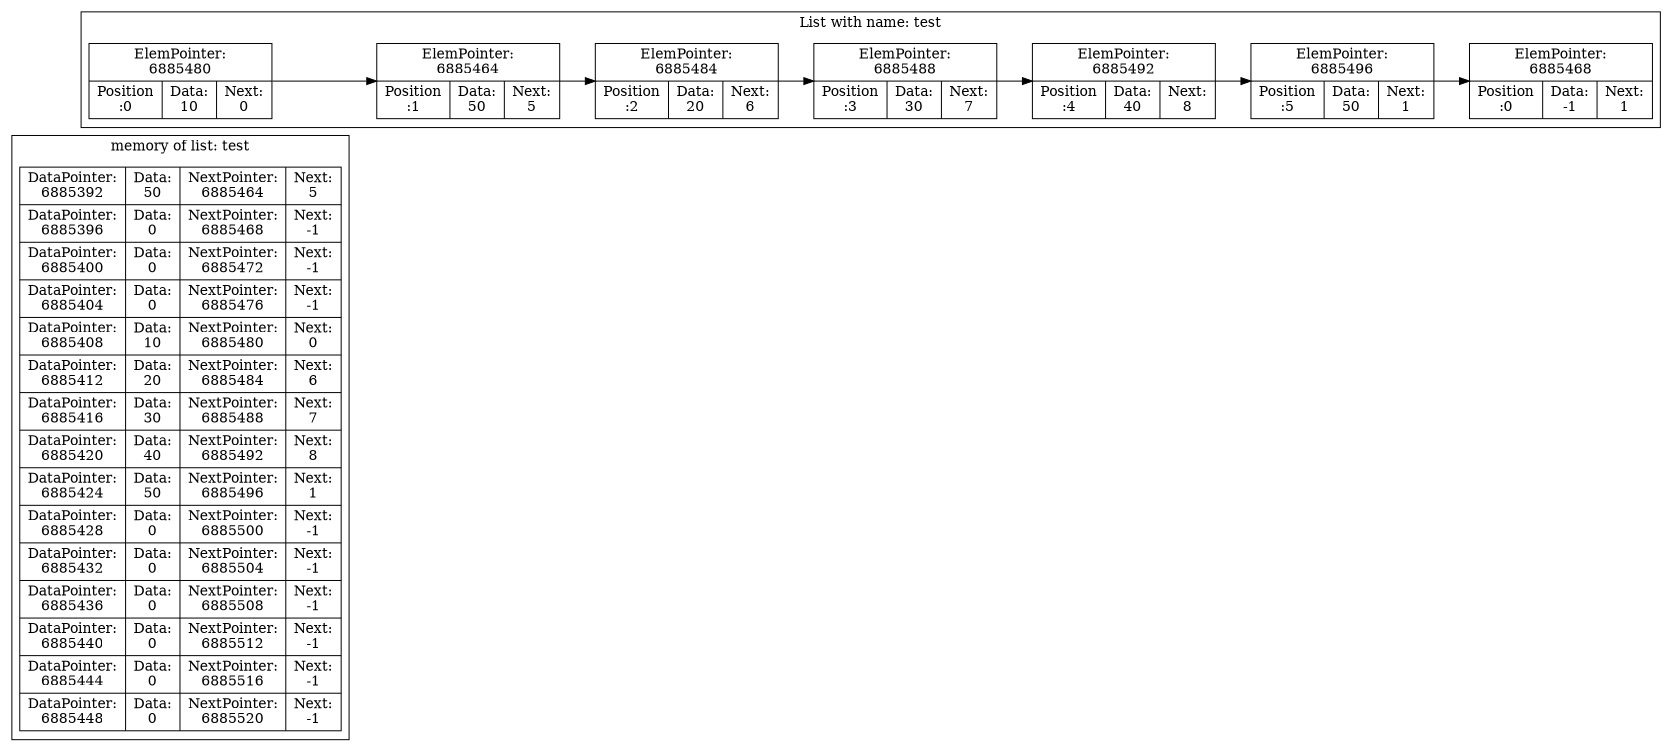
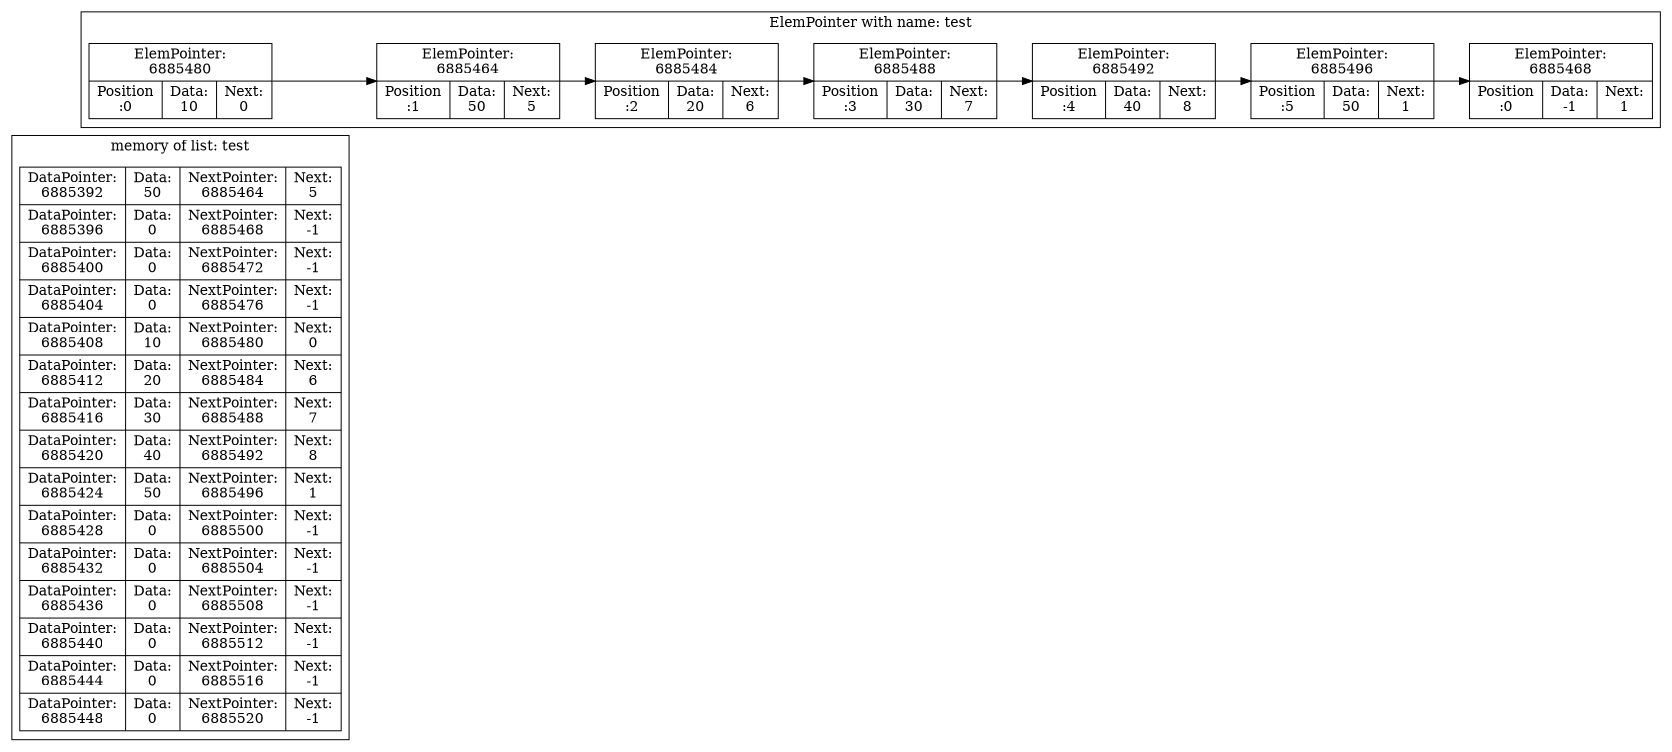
(871, 23) -> (871, 23)
